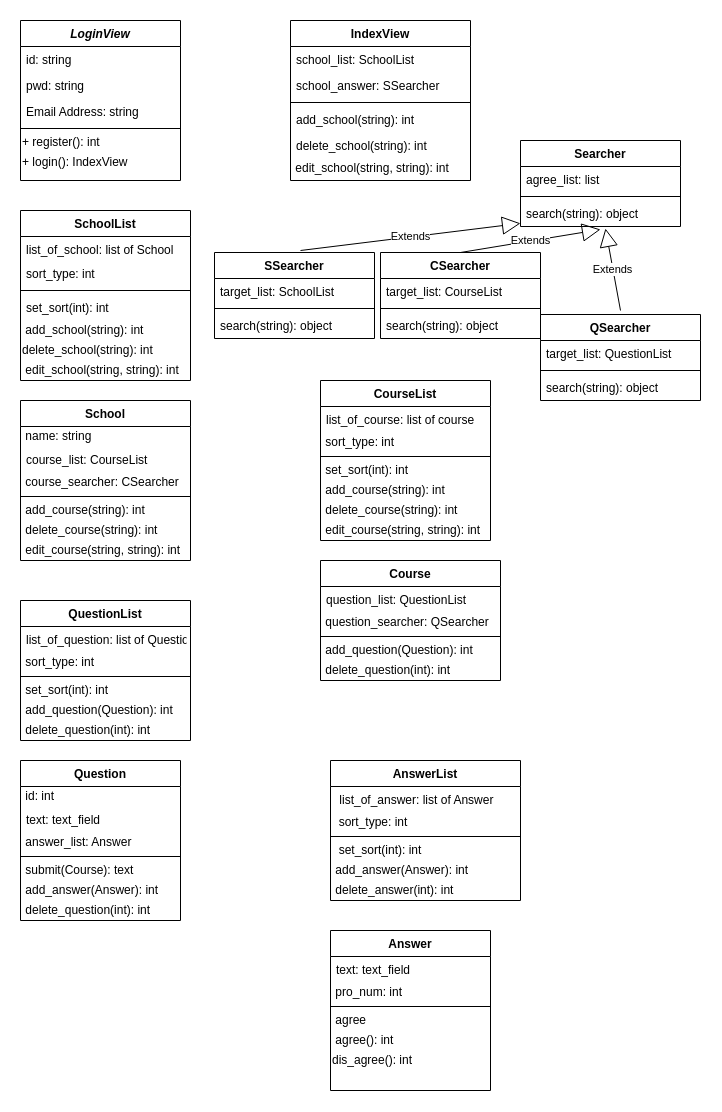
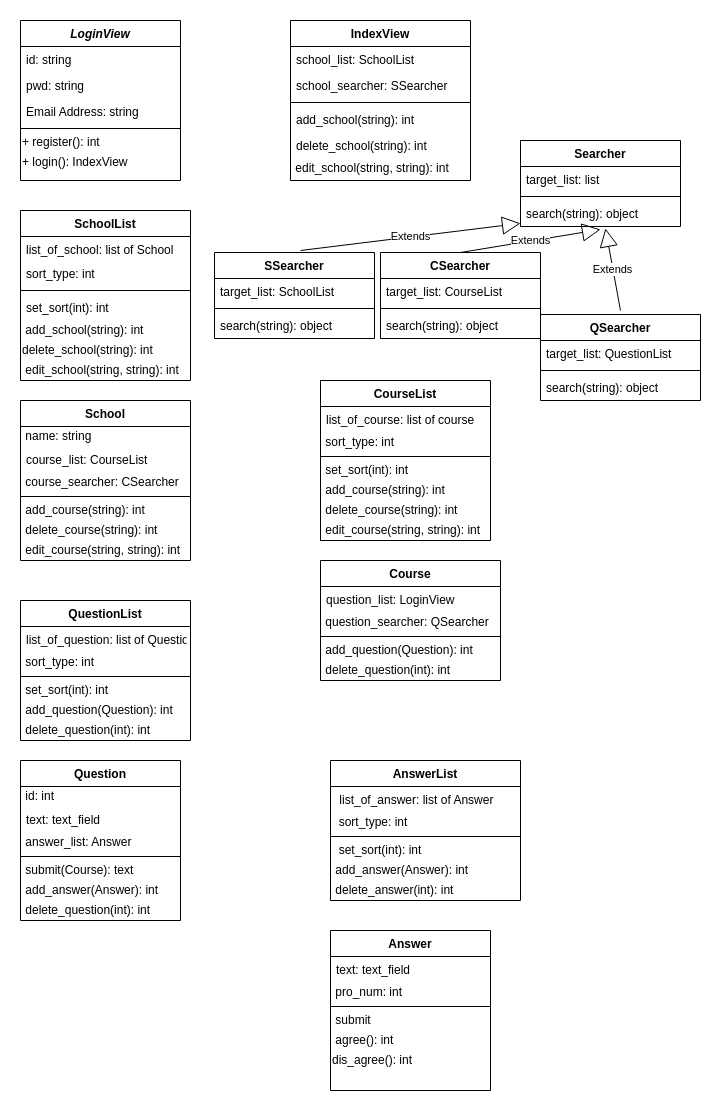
(372, 86) -> (379, 86)
(570, 180) -> (574, 180)
(406, 600) -> (396, 600)
(349, 1021) -> (351, 1021)
